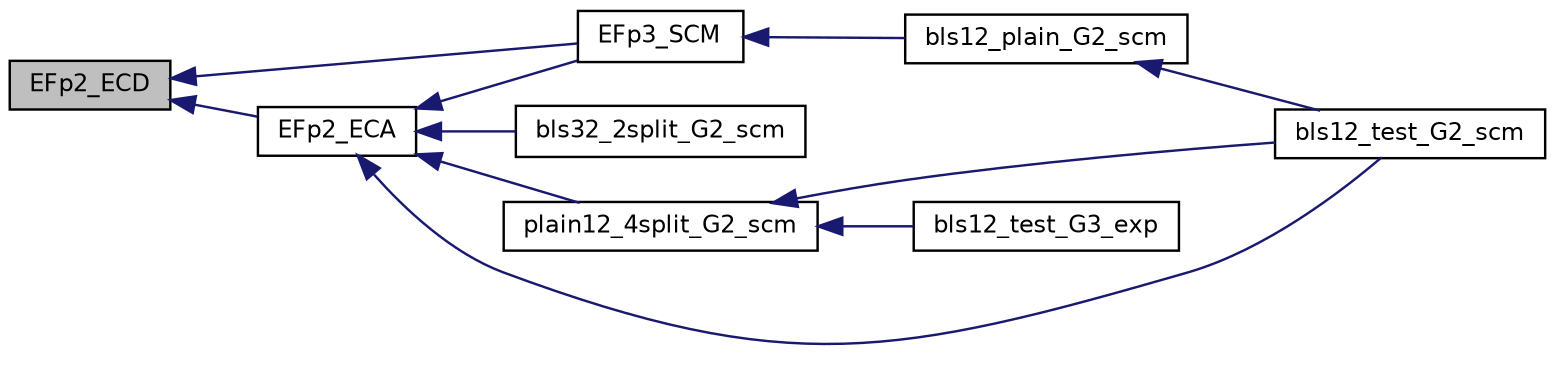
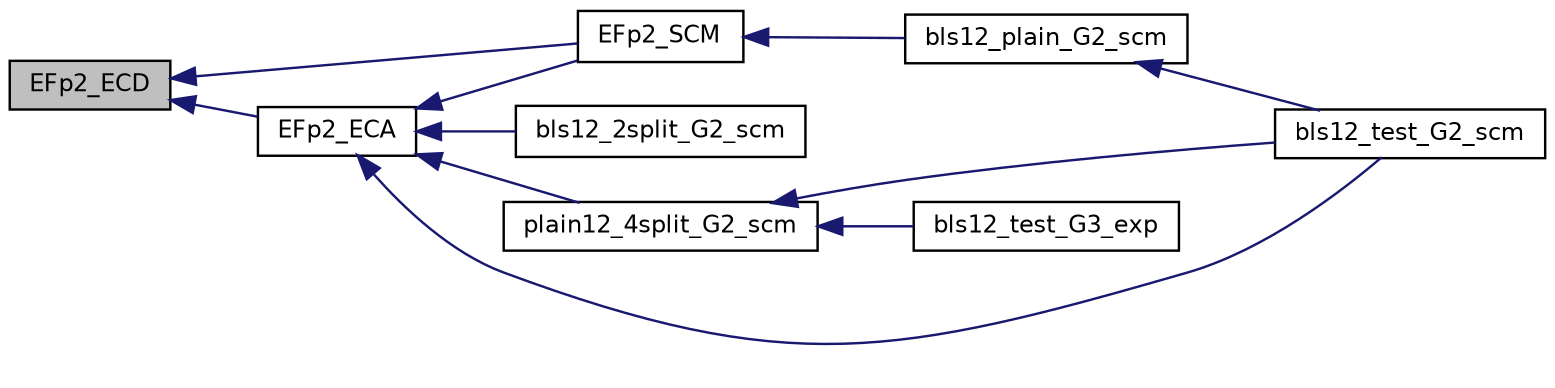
(661, 36) -> (661, 36)
(661, 131) -> (661, 131)
